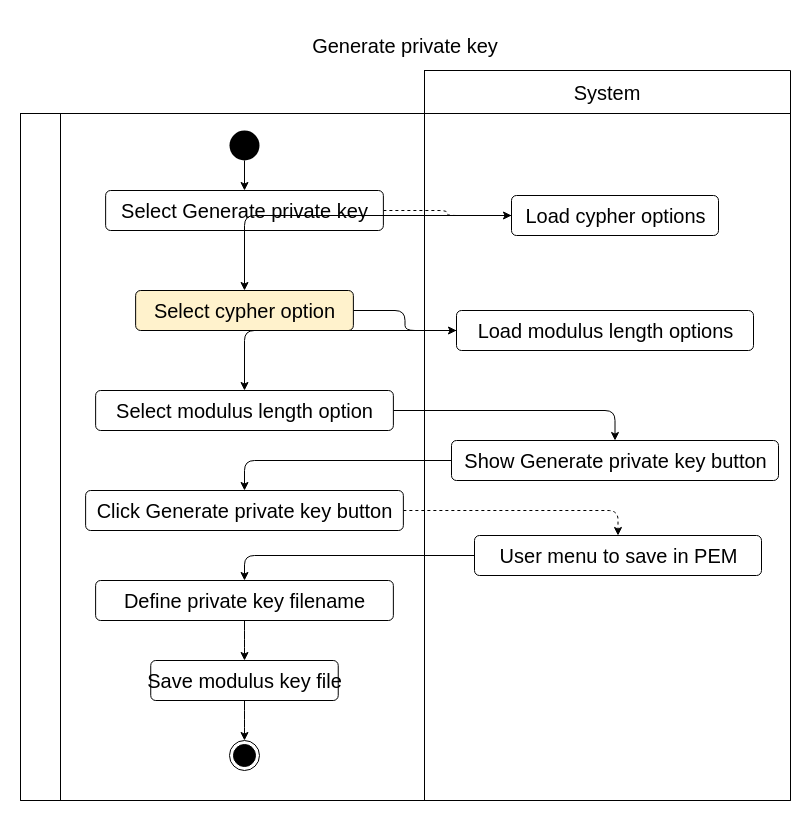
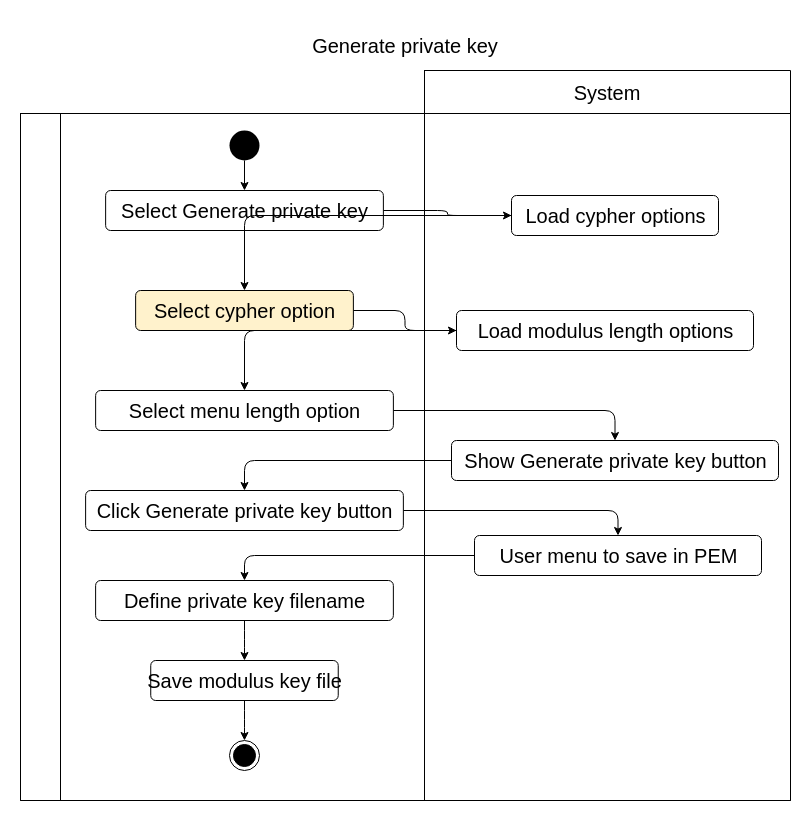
(415, 211) -> (415, 211)
(245, 411) -> (245, 411)
(515, 511) -> (515, 511)
